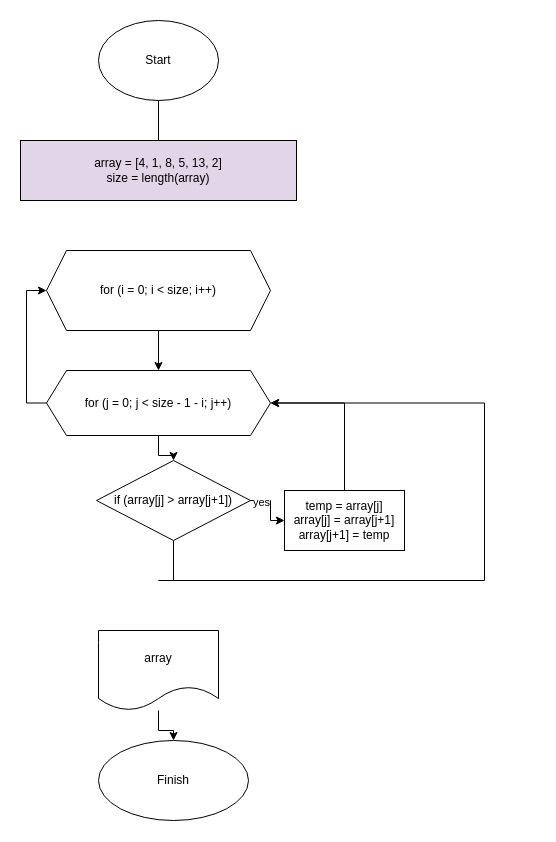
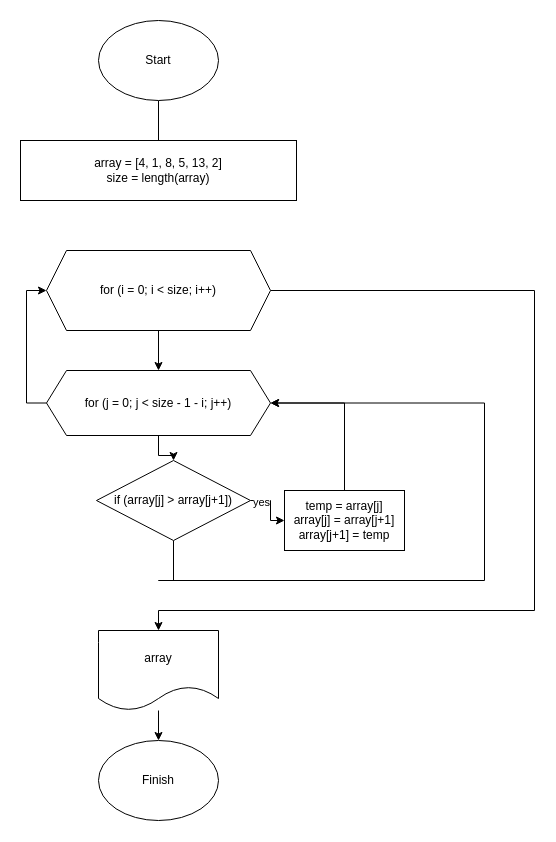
(159, 171) -> (159, 171)
none -> (535, 513)
(174, 781) -> (159, 781)
